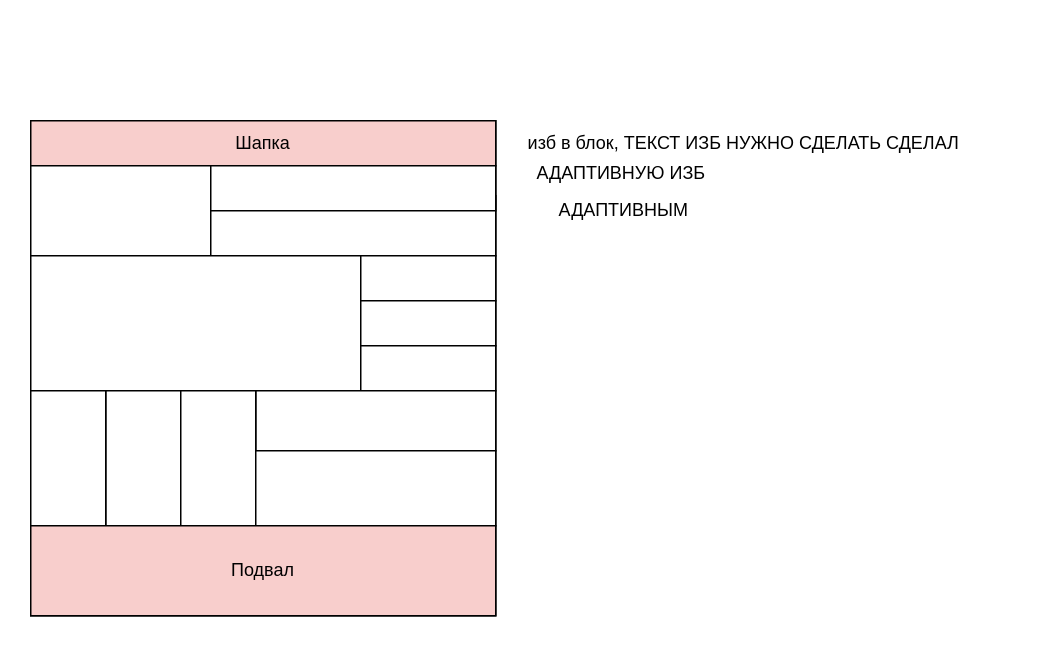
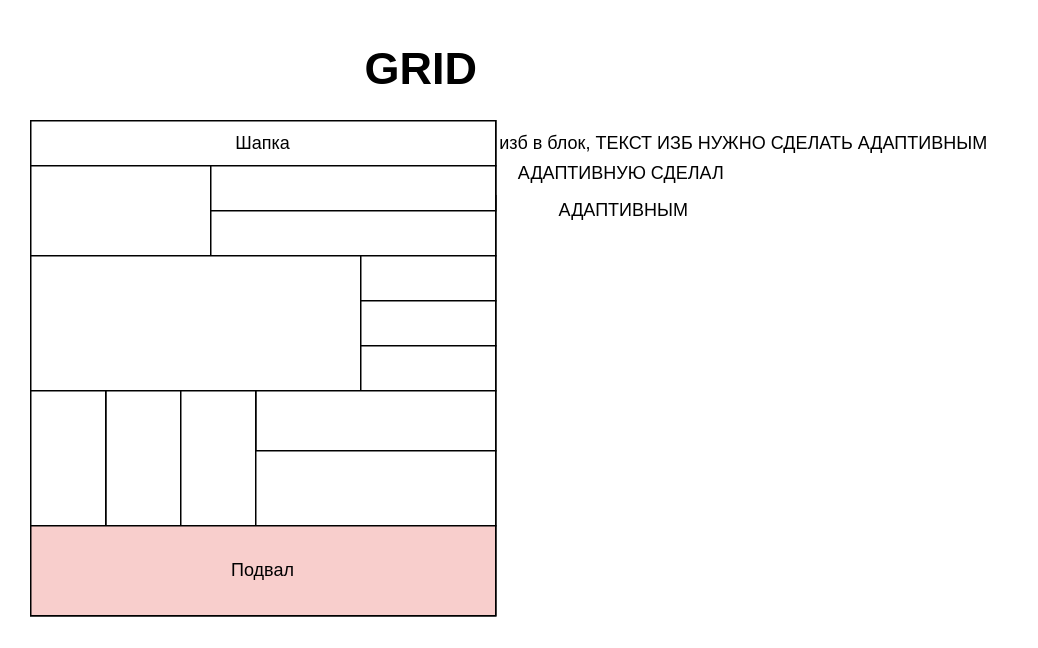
none -> (421, 68)
(263, 143) -> (263, 143)
(744, 143) -> (744, 143)
(624, 173) -> (624, 173)
